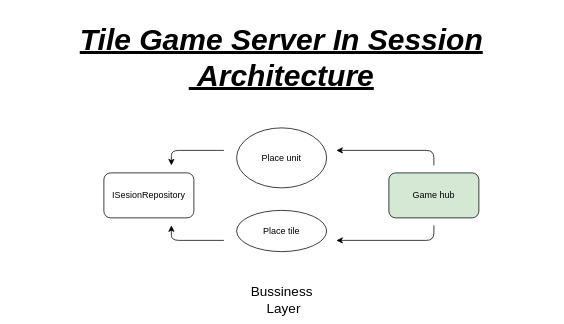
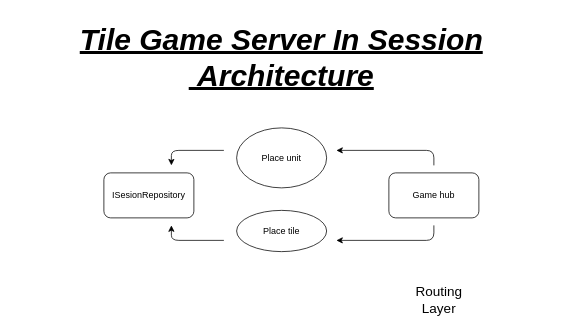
(434, 195) -> (434, 195)
(284, 300) -> none
none -> (439, 300)
